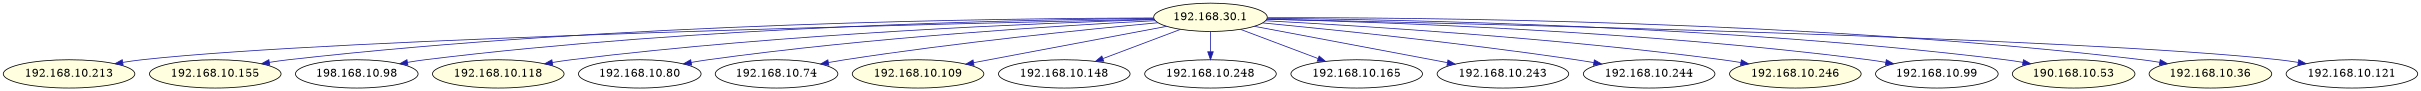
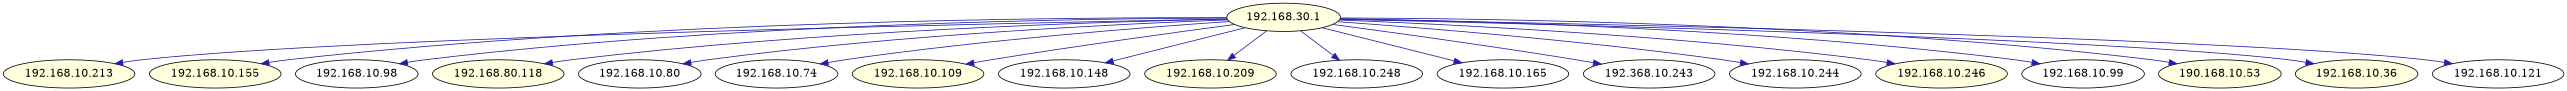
(357, 74) -> (357, 74)
(498, 74) -> (498, 74)
none -> (1210, 74)
(1503, 74) -> (1649, 74)
